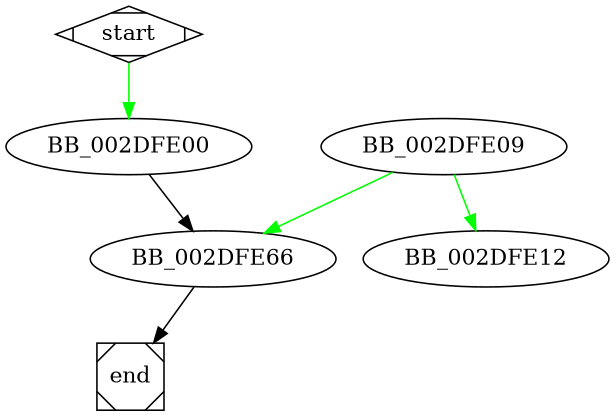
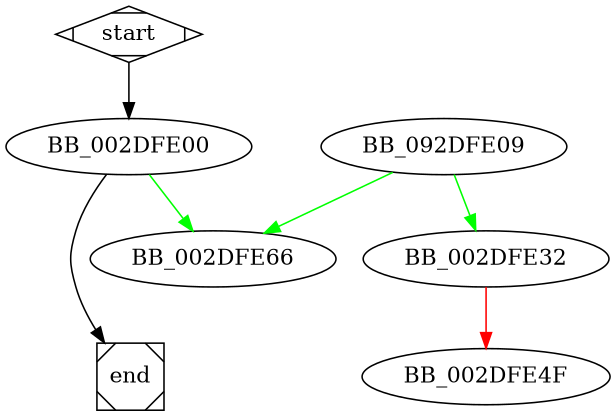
(129, 83) -> (129, 83)
(444, 147) -> (444, 147)
(166, 197) -> (166, 197)
(486, 259) -> (486, 259)
(178, 309) -> (71, 250)
none -> (486, 377)
